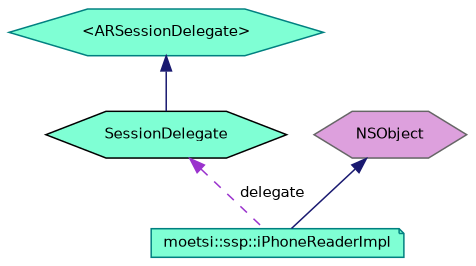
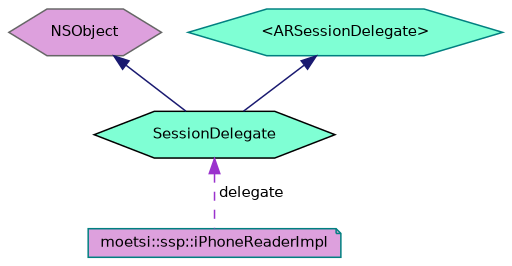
(323, 199) -> (156, 88)
(278, 243) -> (215, 243)
